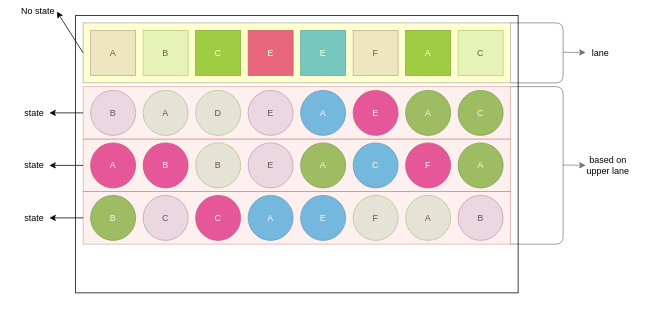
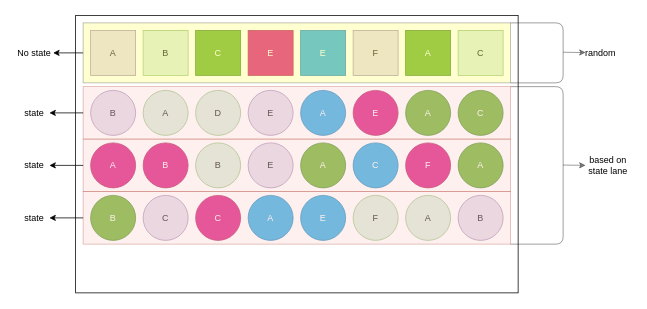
(38, 12) -> (34, 53)
(600, 53) -> (600, 53)
(608, 165) -> (608, 165)
